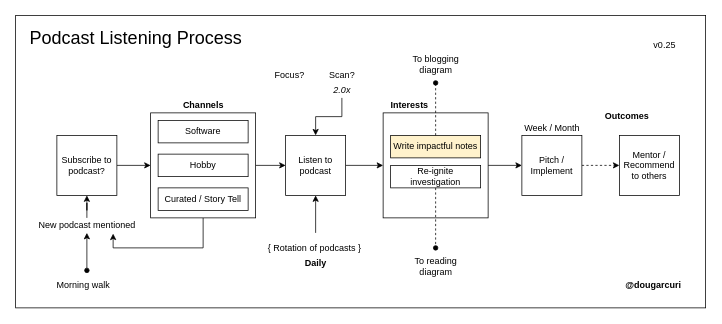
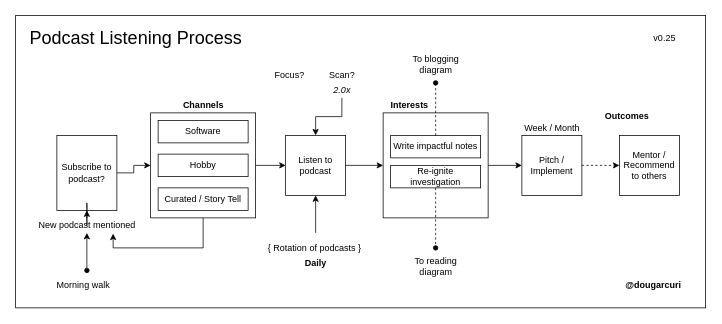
(664, 45) -> (664, 38)
(435, 147) -> (435, 147)
(87, 165) -> (87, 173)
